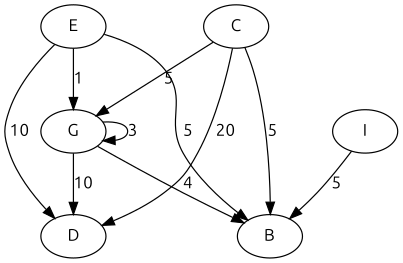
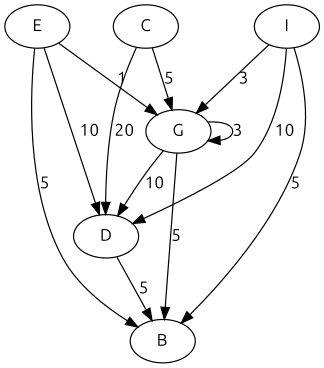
none -> (237, 75)
(264, 124) -> (131, 283)
none -> (248, 160)
(189, 184) -> (177, 236)
